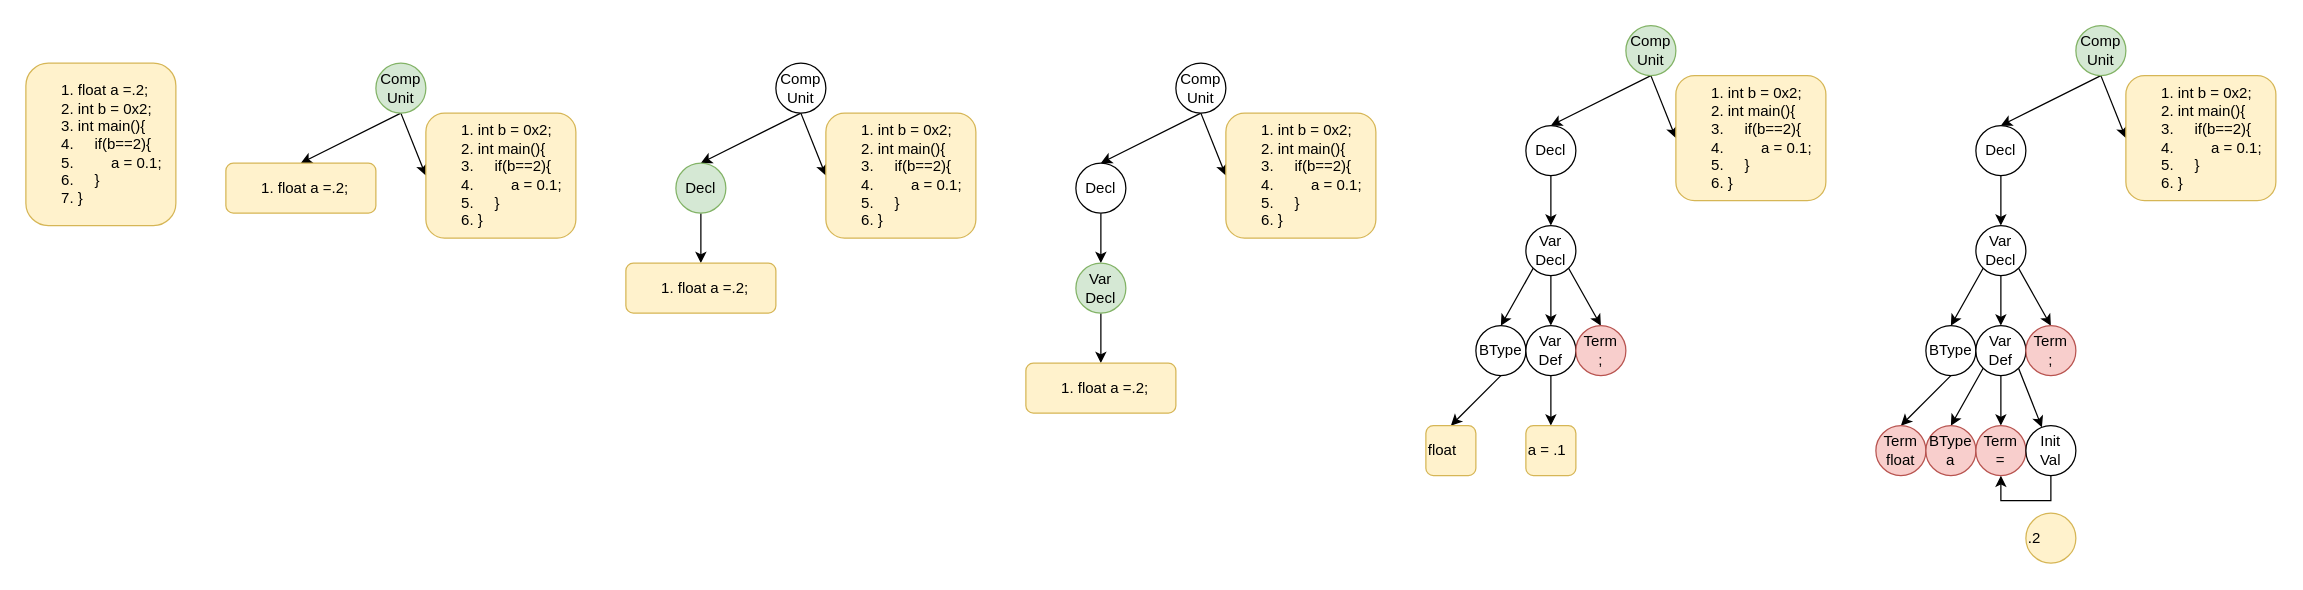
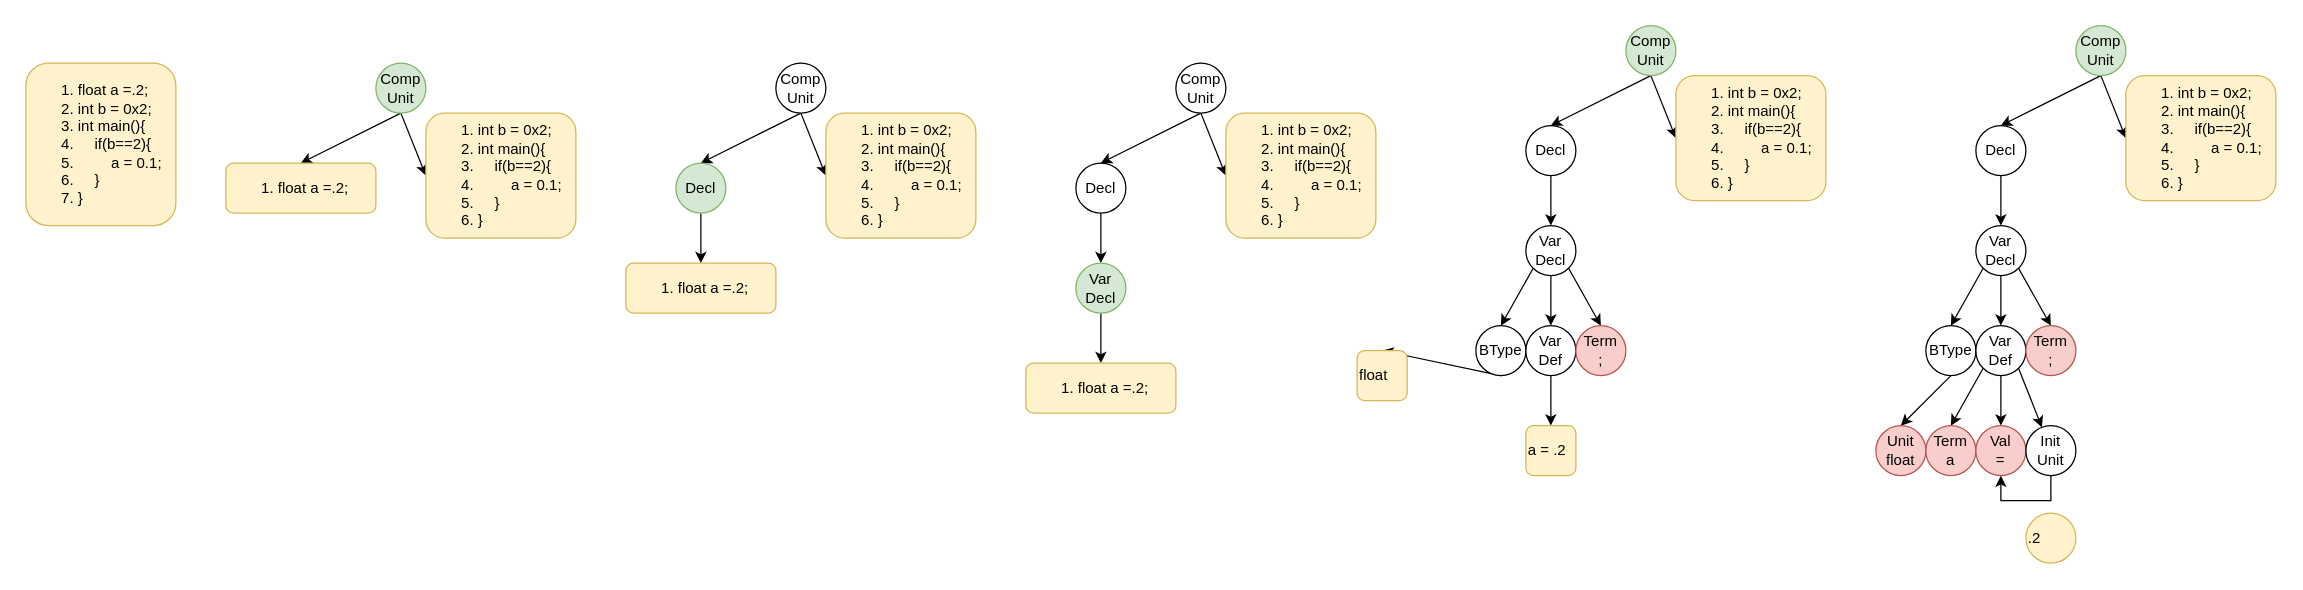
(1451, 451) -> (1382, 376)
(1547, 451) -> (1547, 451)
(1901, 451) -> (1901, 451)
(1951, 451) -> (1951, 451)
(2001, 451) -> (2001, 451)
(2051, 451) -> (2051, 451)
